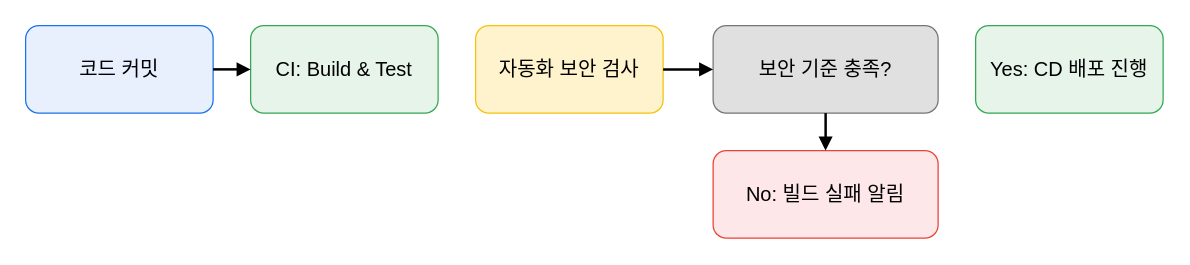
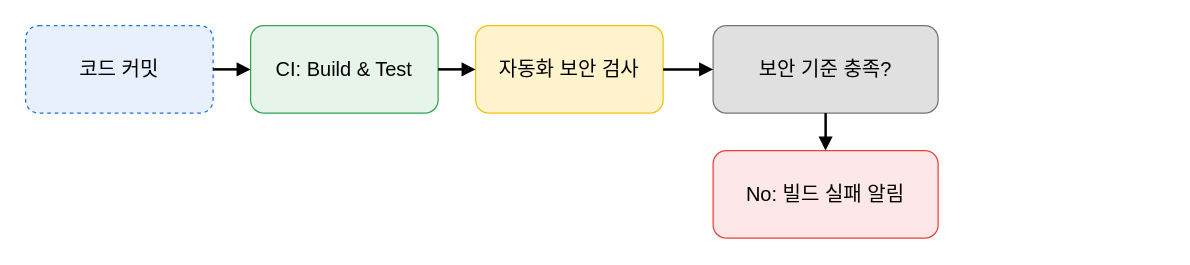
(119, 69) -> (119, 69)
none -> (450, 69)
(1069, 69) -> none
